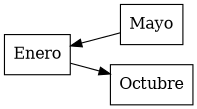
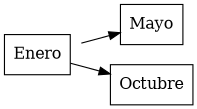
(101, 38) -> (95, 39)
